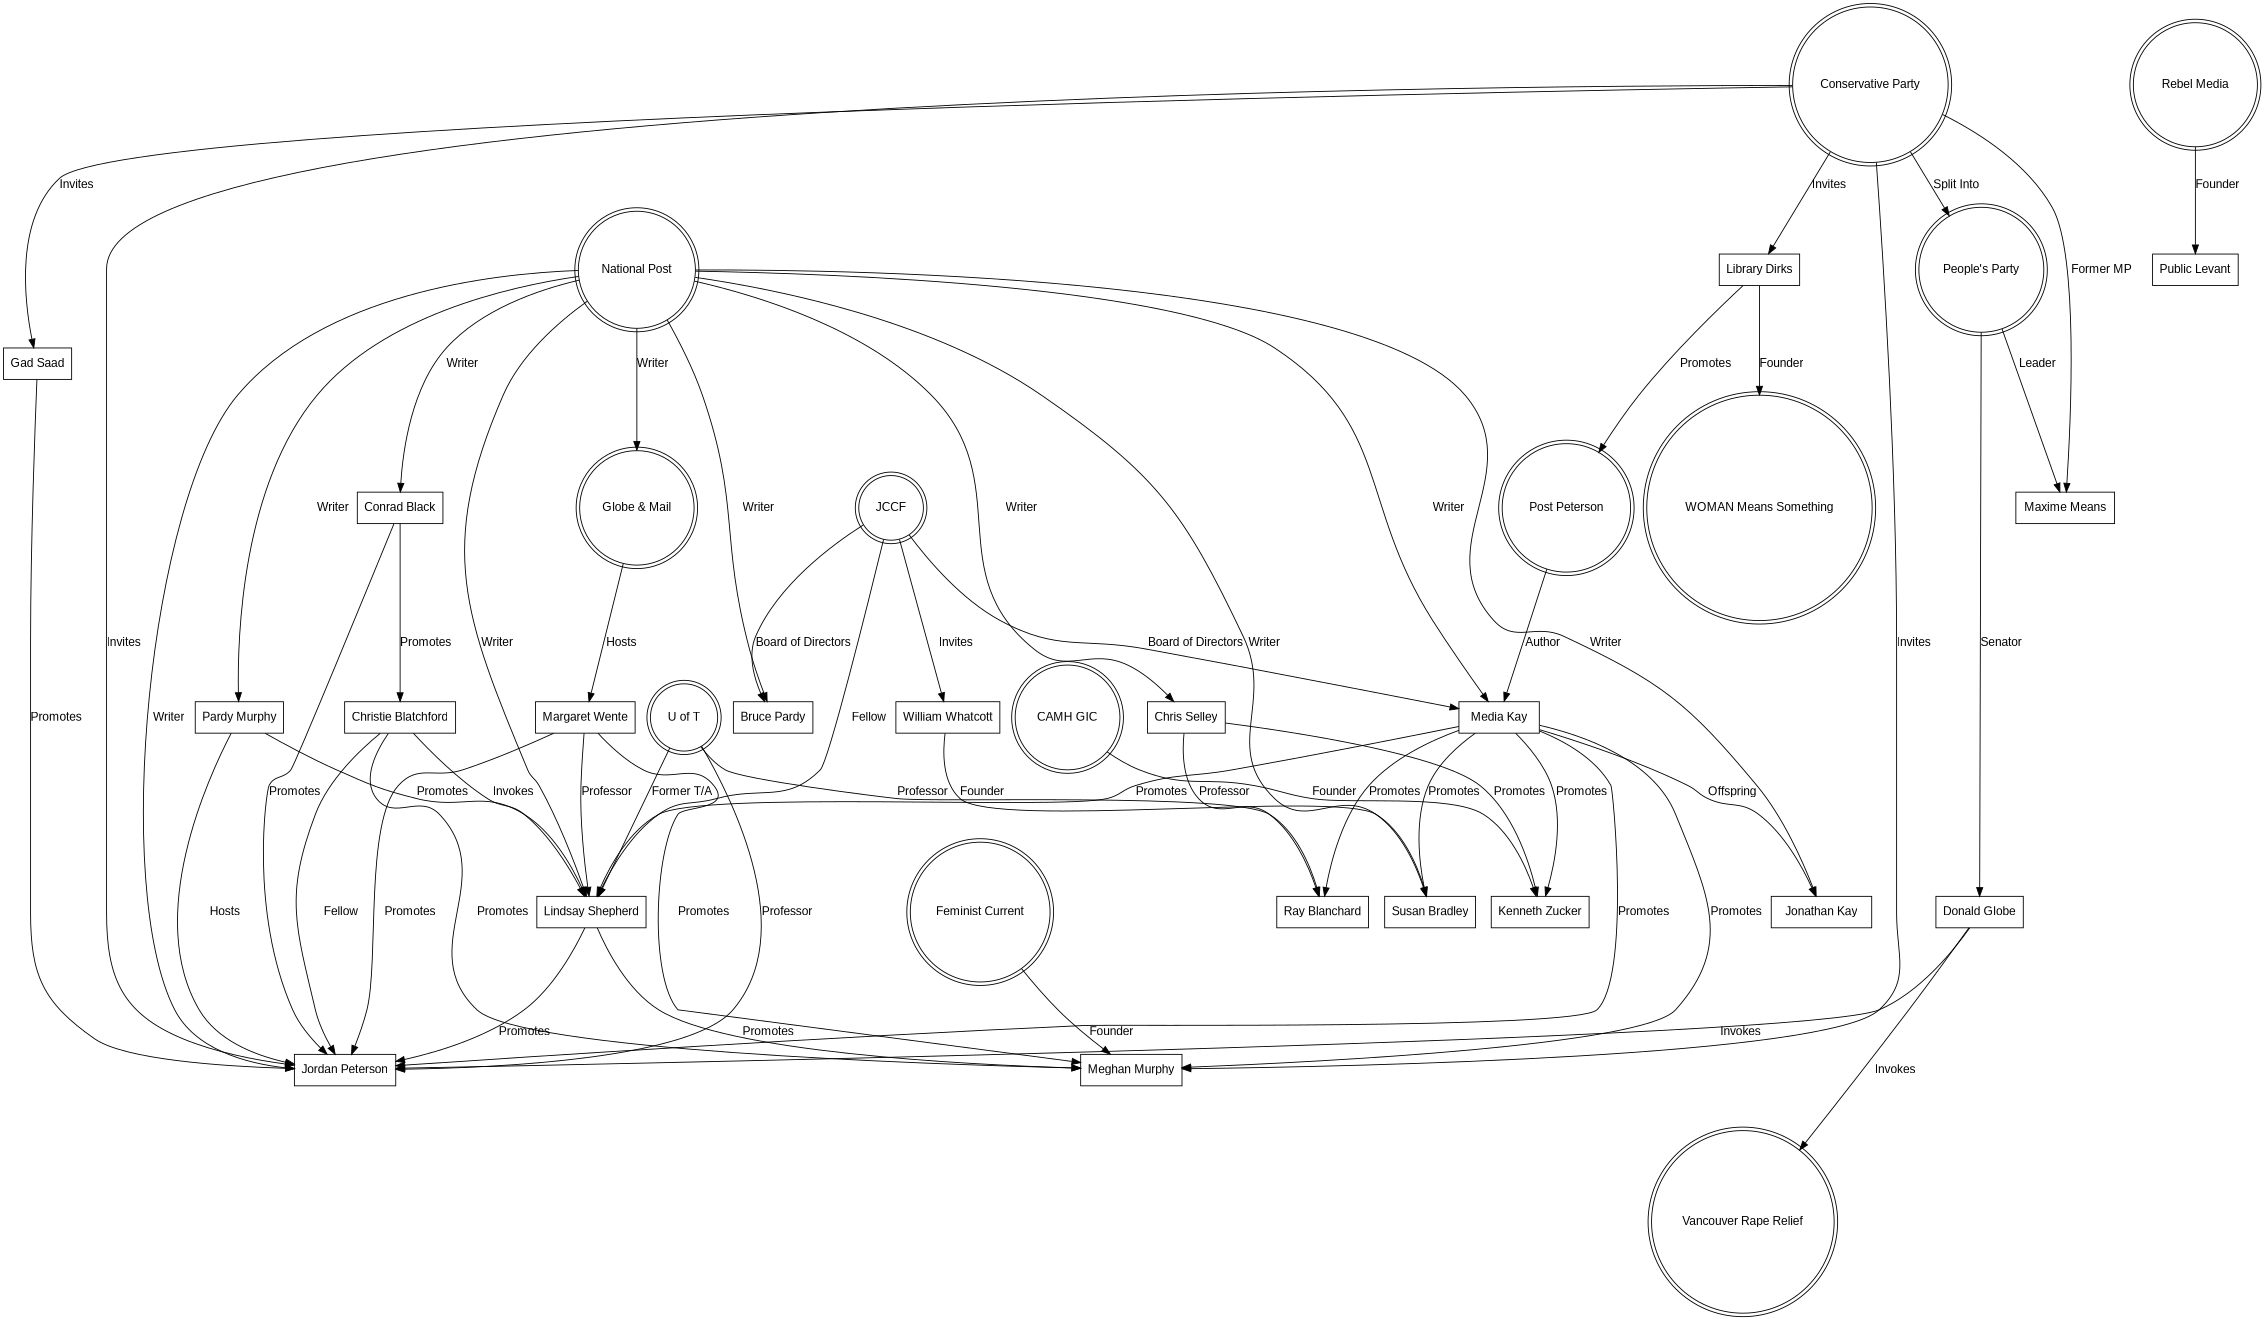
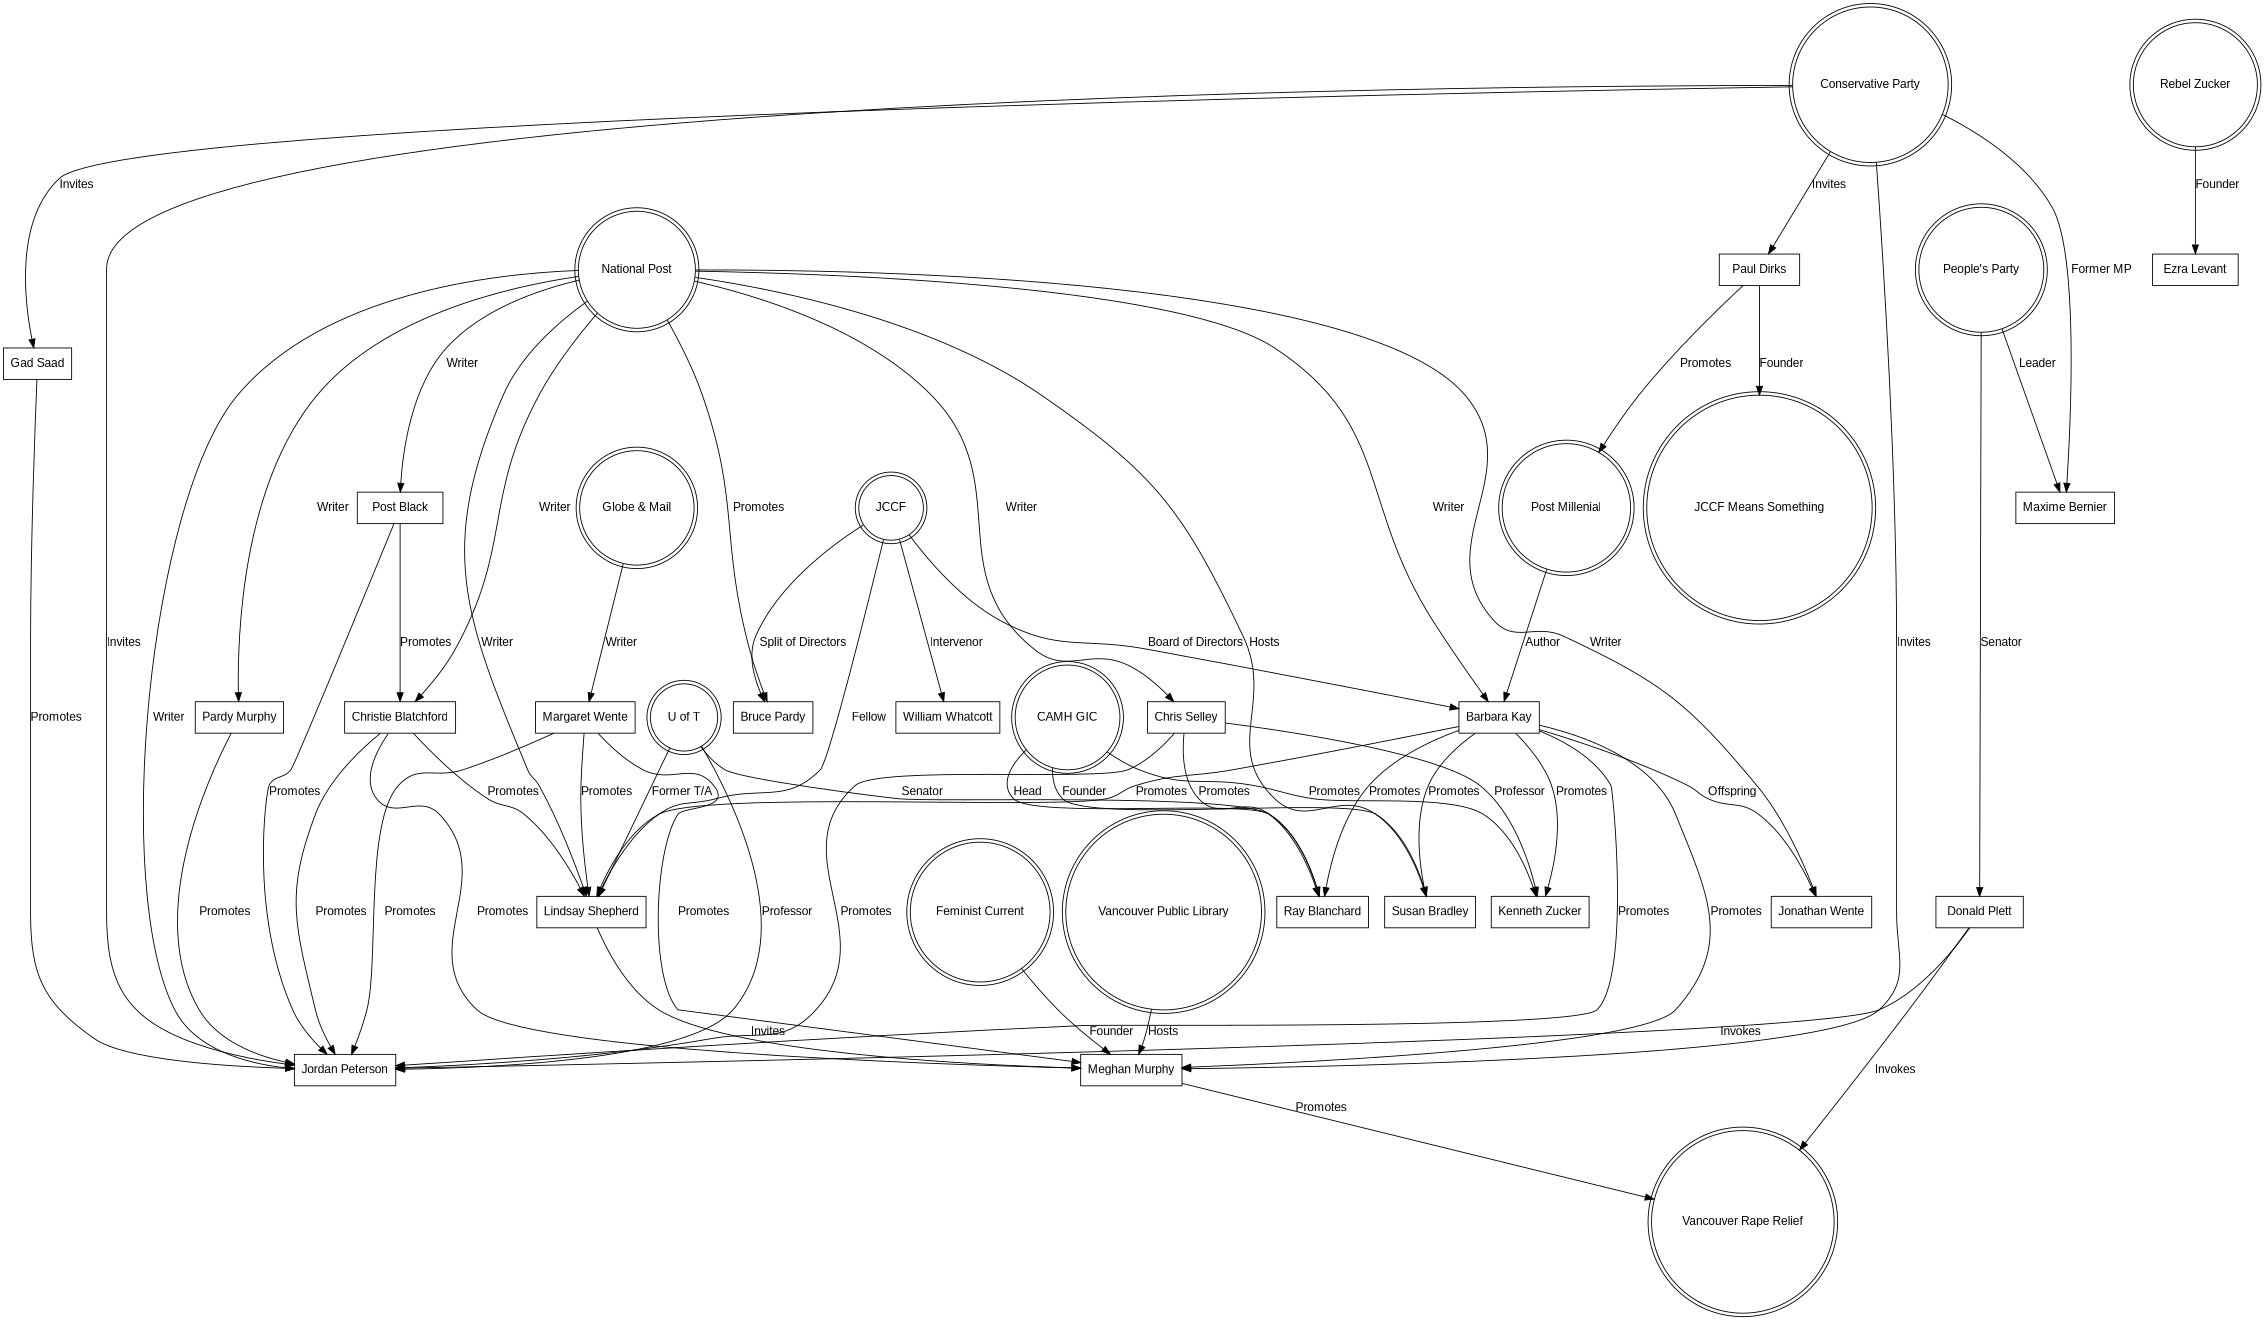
(2195, 85) -> (2195, 85)
(1928, 180) -> none
(1759, 270) -> (1759, 270)
(2195, 270) -> (2195, 270)
(637, 385) -> (502, 501)
(400, 508) -> (400, 508)
(759, 508) -> (759, 508)
(1566, 508) -> (1566, 508)
(1759, 508) -> (1759, 508)
(2065, 508) -> (2065, 508)
(622, 643) -> (622, 643)
(803, 643) -> (803, 643)
(956, 643) -> (956, 643)
(1265, 643) -> (1265, 643)
(1499, 717) -> (1499, 717)
(513, 792) -> (513, 792)
(607, 792) -> (607, 792)
(923, 792) -> (923, 792)
(1224, 792) -> (1224, 792)
(1334, 792) -> (1334, 792)
(1520, 792) -> (1520, 792)
(436, 802) -> none
none -> (1067, 808)
(1178, 809) -> (1269, 808)
(225, 912) -> (225, 912)
(341, 912) -> (341, 912)
none -> (1164, 912)
(1821, 912) -> (1821, 912)
(1980, 912) -> (1980, 912)
(513, 1018) -> (839, 939)
(768, 1032) -> (768, 1032)
none -> (1414, 1140)
